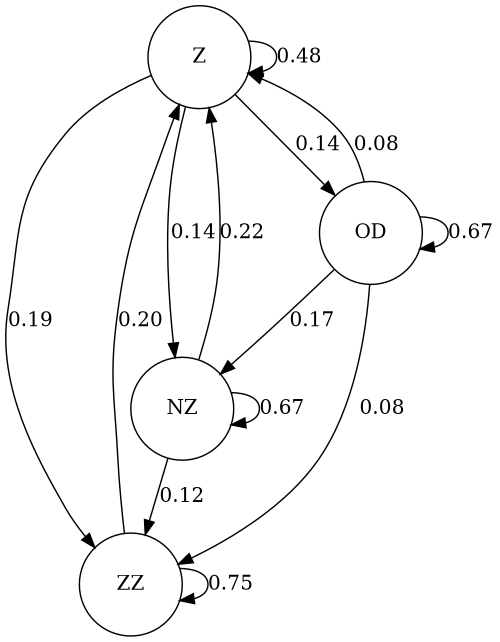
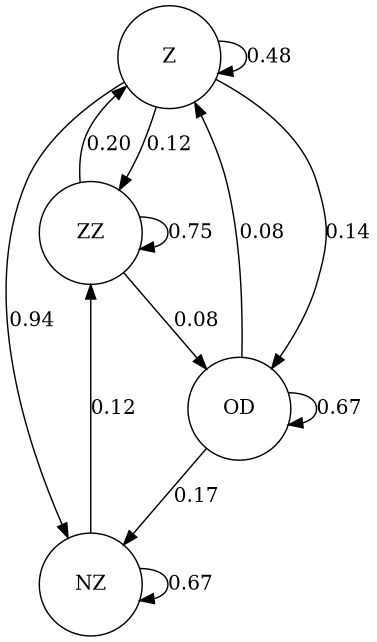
(194, 233) -> (32, 321)
(220, 242) -> none
(31, 321) -> (169, 145)
(324, 450) -> (160, 315)
